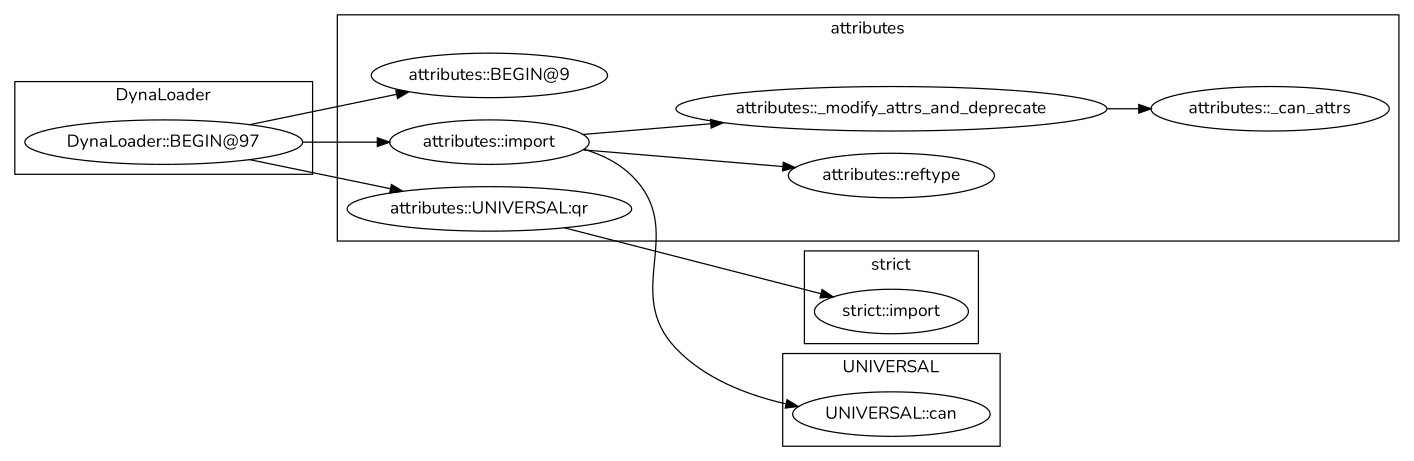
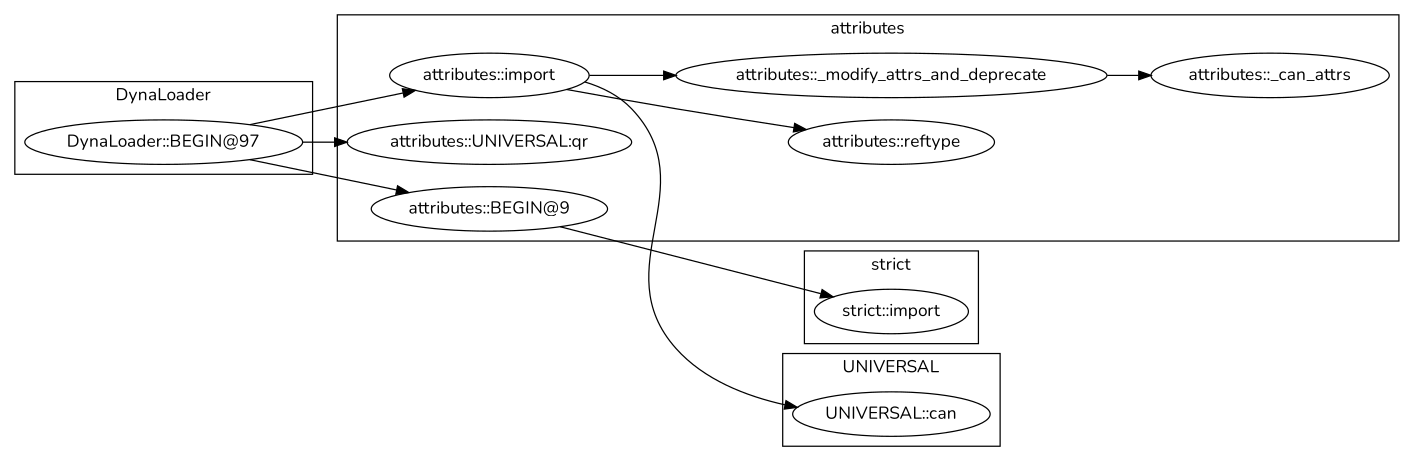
(693, 261) -> (690, 260)
